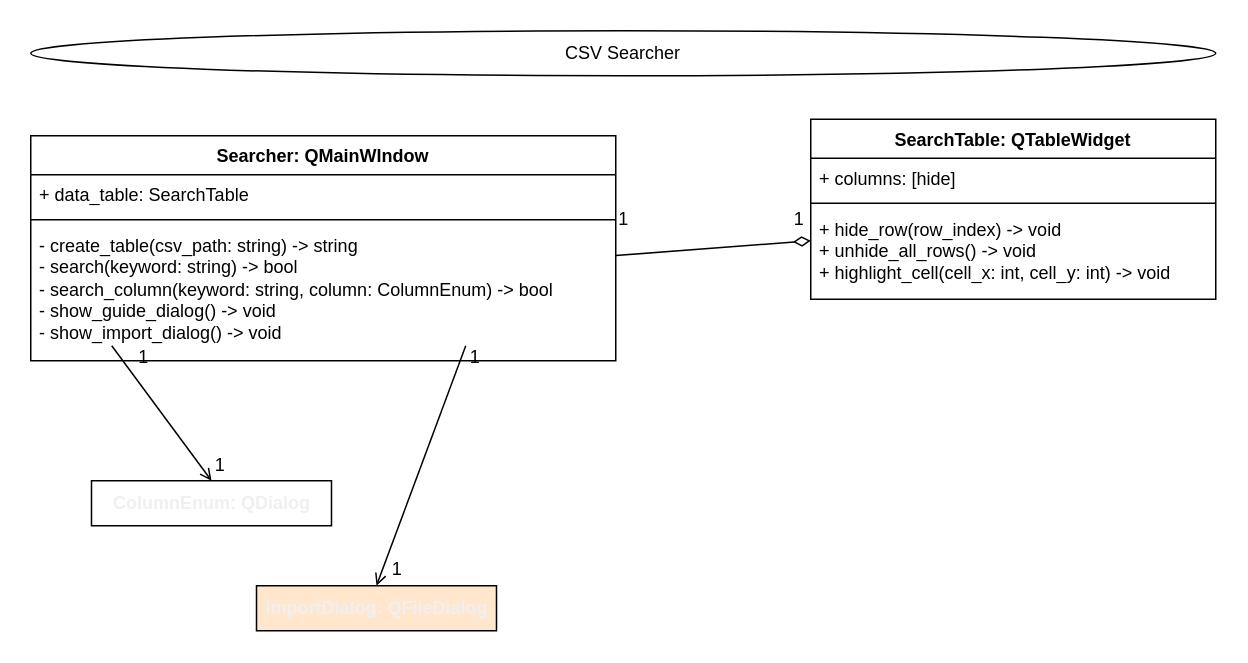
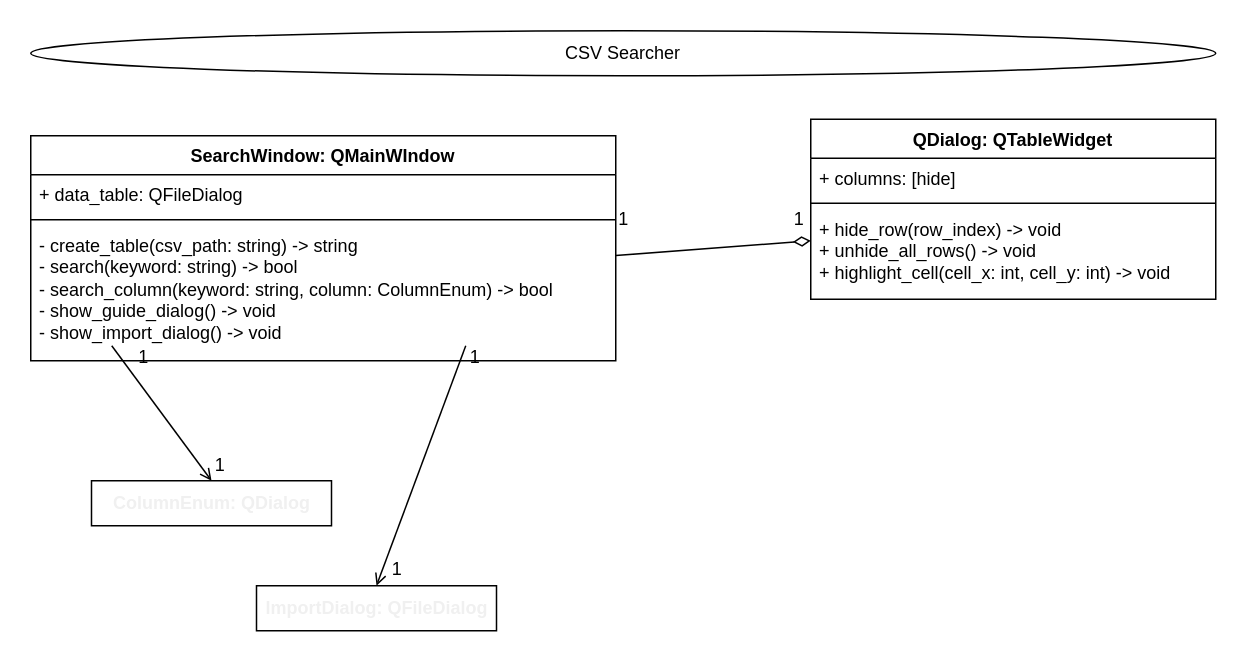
(1013, 141) -> (1013, 141)
(323, 157) -> (323, 157)
(154, 196) -> (147, 196)
(377, 608) -> (377, 608)
